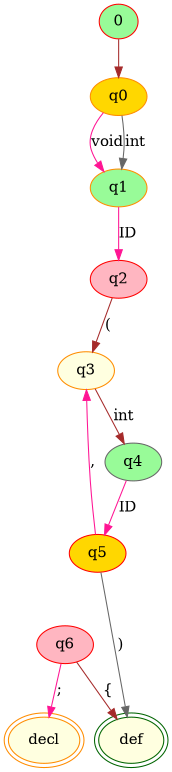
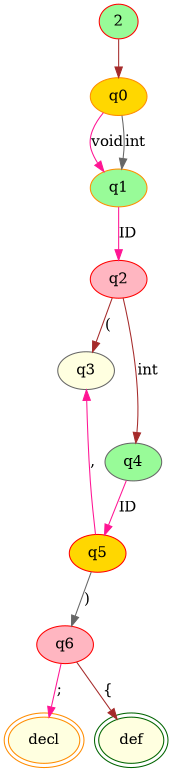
(119, 22) -> (119, 22)
(86, 371) -> (86, 371)
(107, 412) -> (135, 365)
(113, 639) -> (83, 594)
